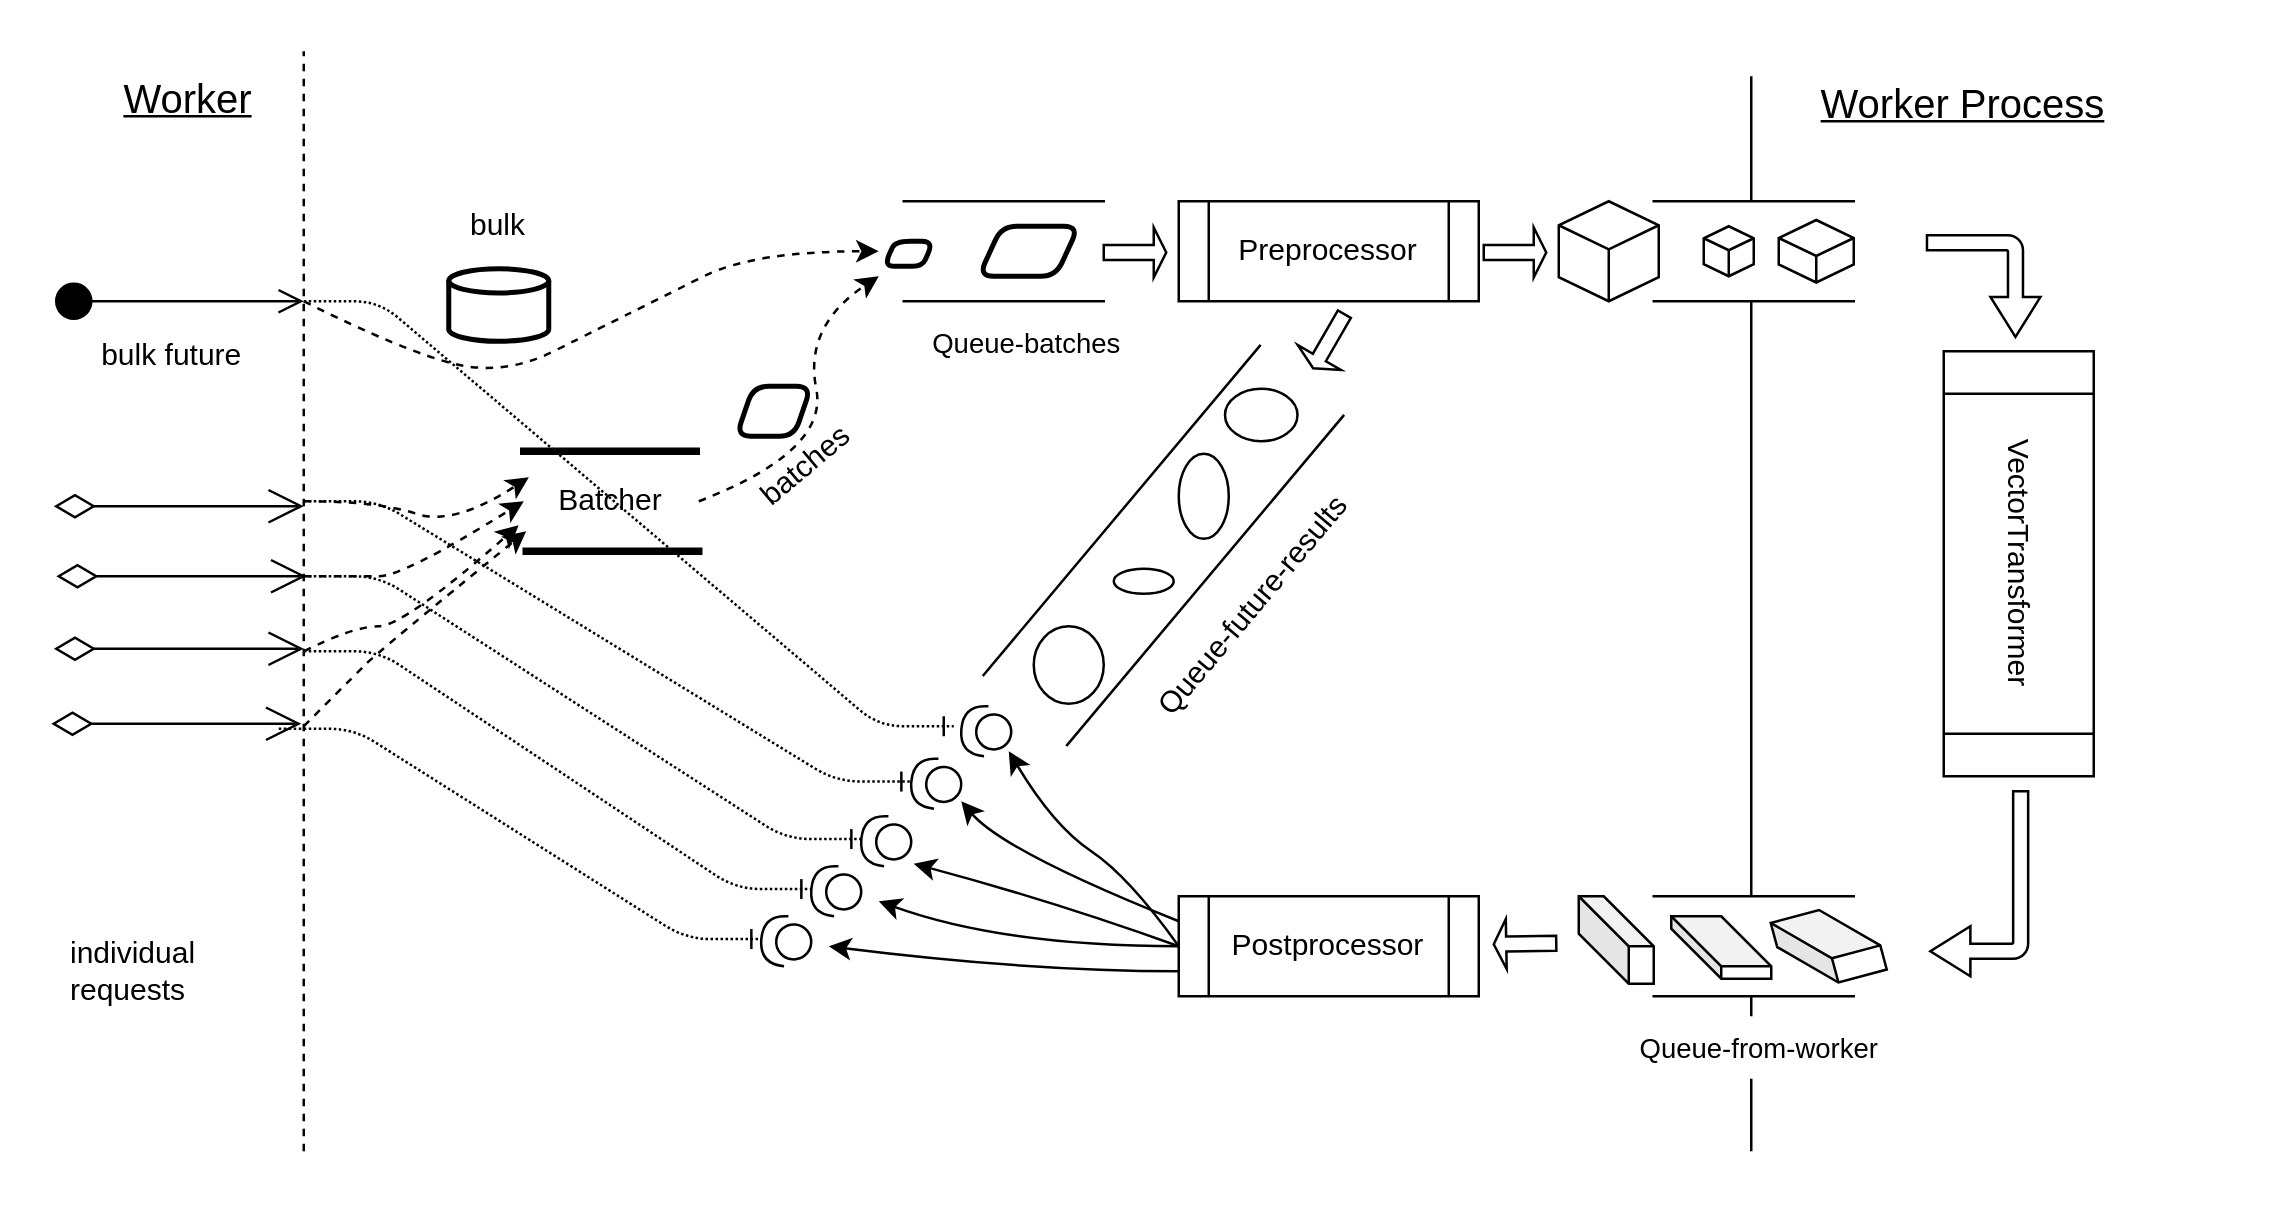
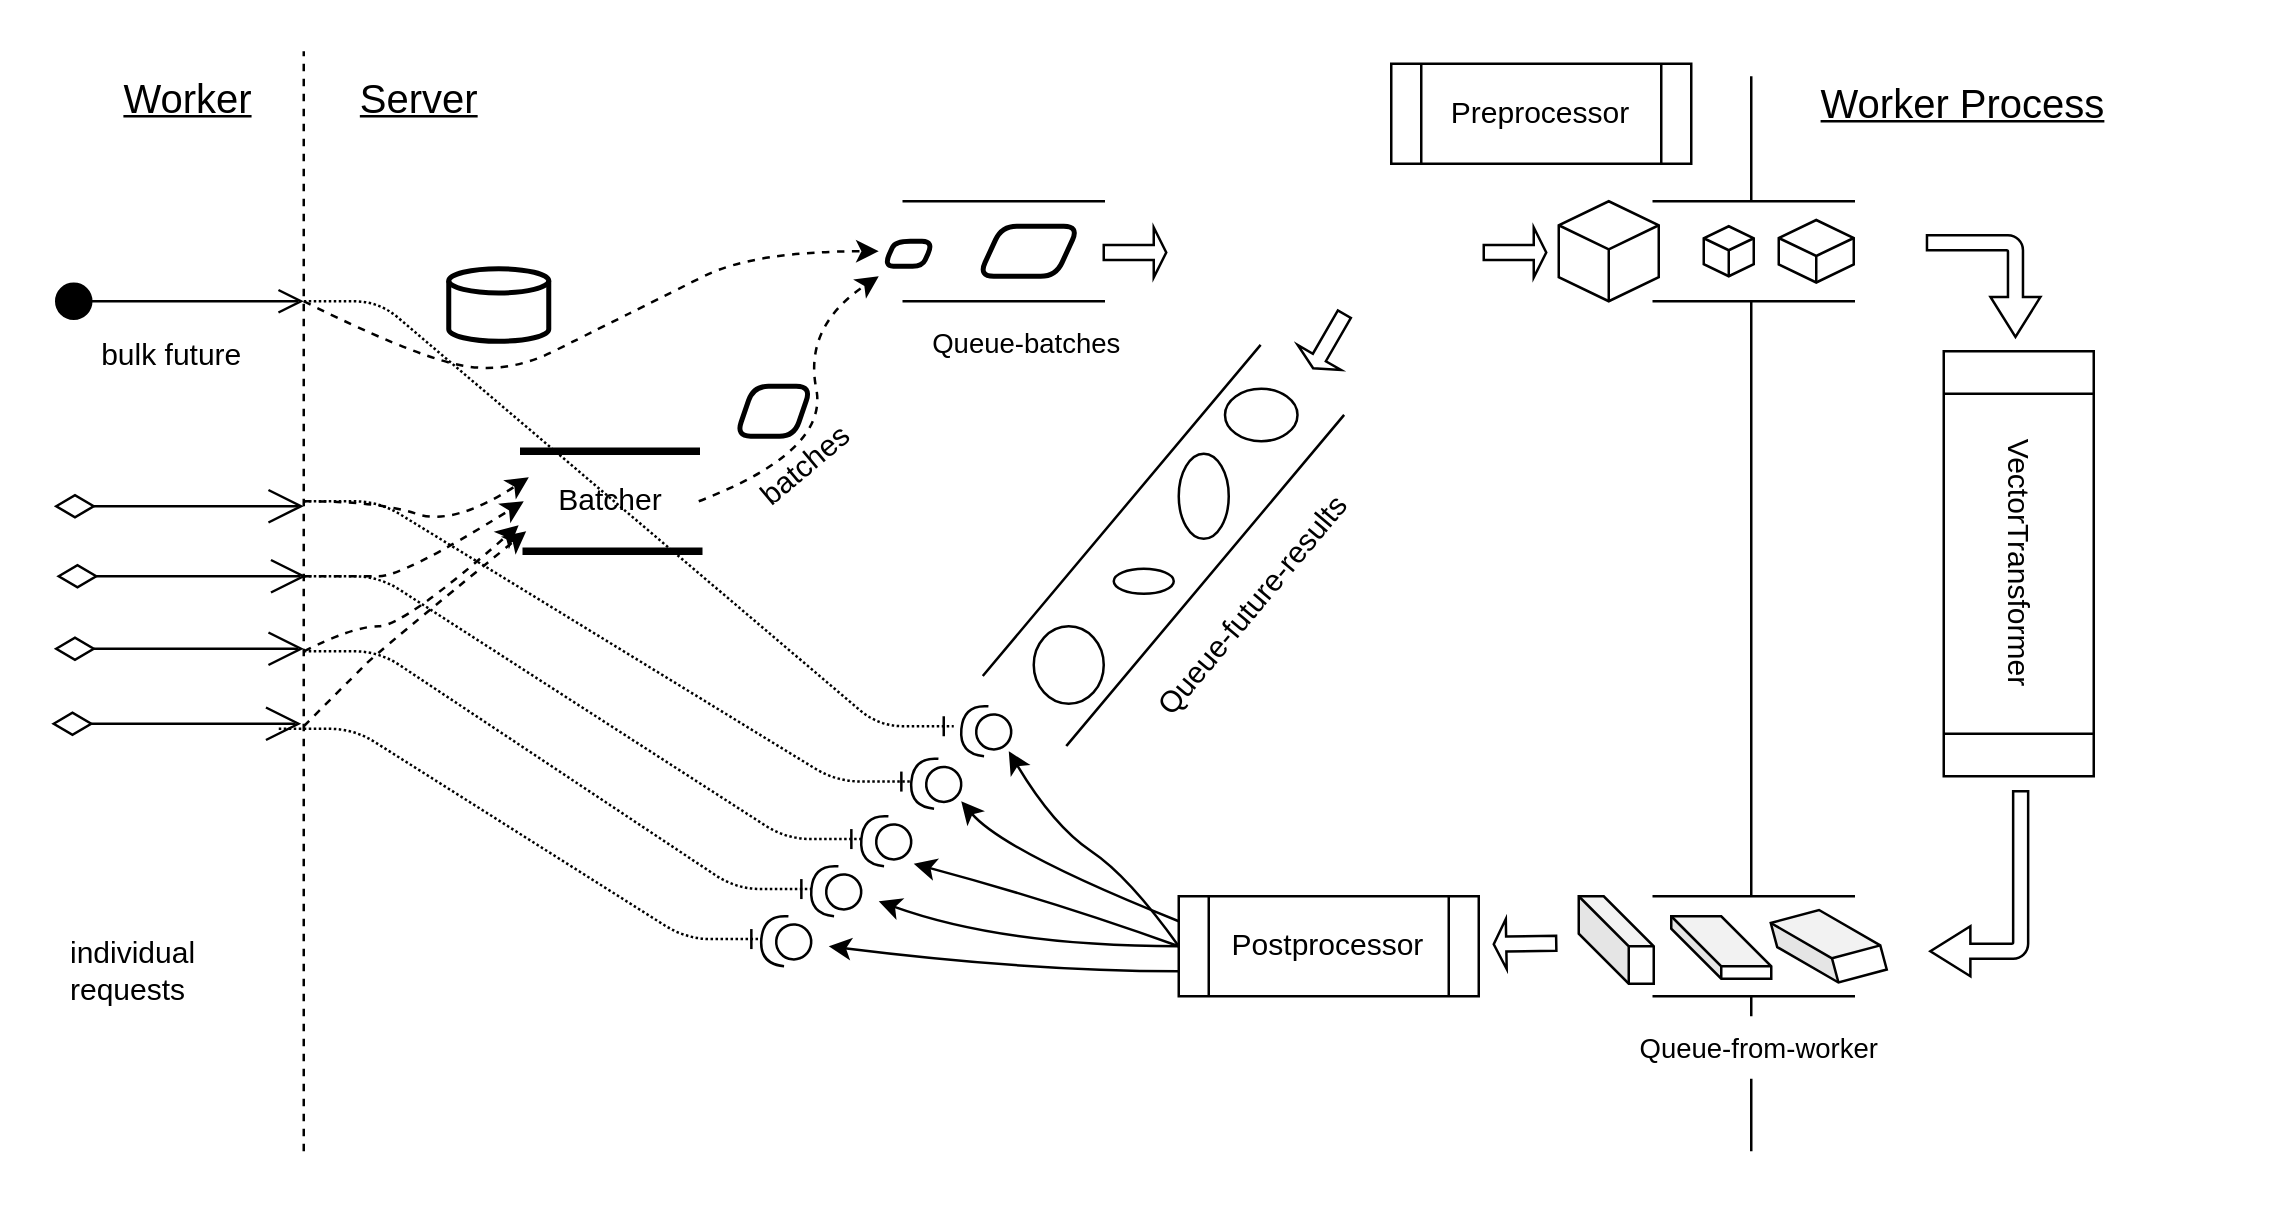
none -> (420, 99)
(499, 226) -> none
(1329, 251) -> (1541, 114)
